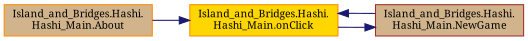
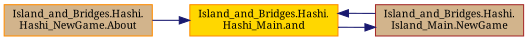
(78, 20) -> (78, 20)
(264, 20) -> (264, 20)
(450, 20) -> (450, 20)
